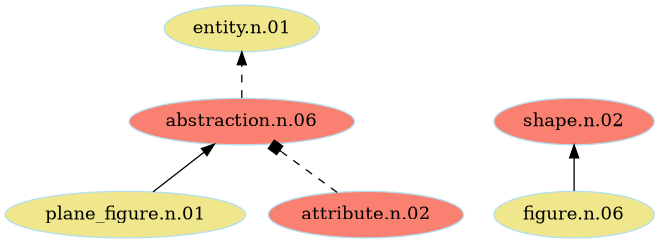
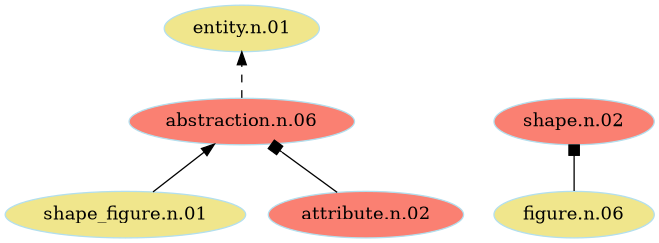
(310, 172) -> (310, 172)
(574, 174) -> (574, 174)
(125, 215) -> (125, 215)
